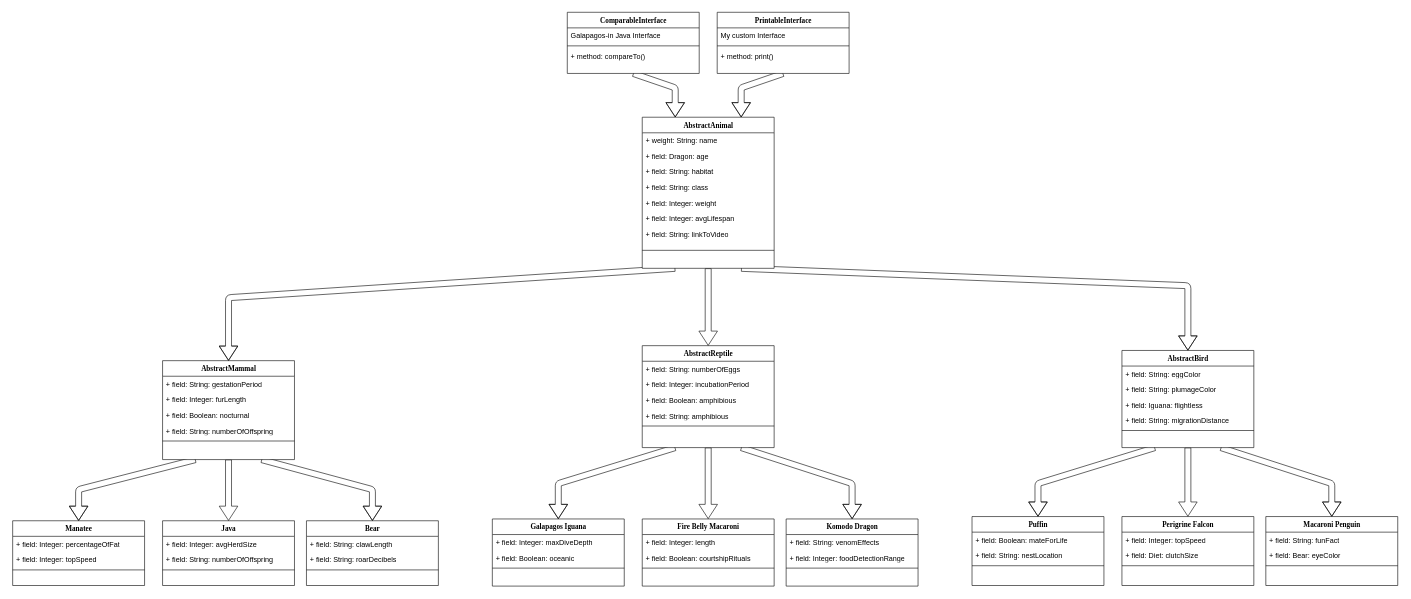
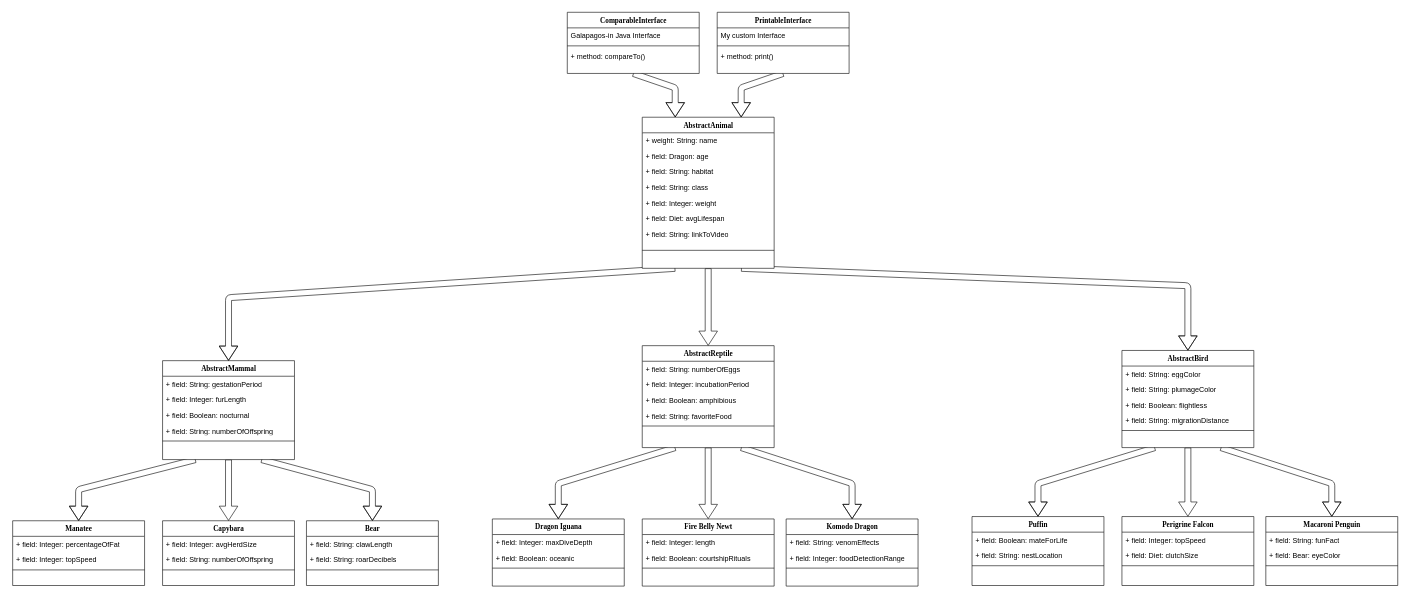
(697, 219) -> (690, 219)
(1171, 406) -> (1172, 406)
(691, 417) -> (696, 417)
(559, 528) -> (559, 528)
(709, 528) -> (709, 528)
(229, 530) -> (229, 530)
